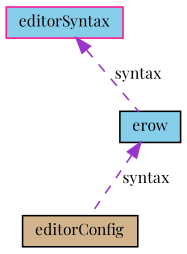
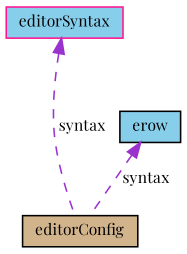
(113, 81) -> (55, 136)
